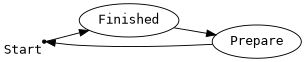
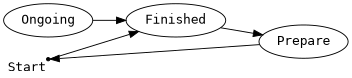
none -> (48, 20)
